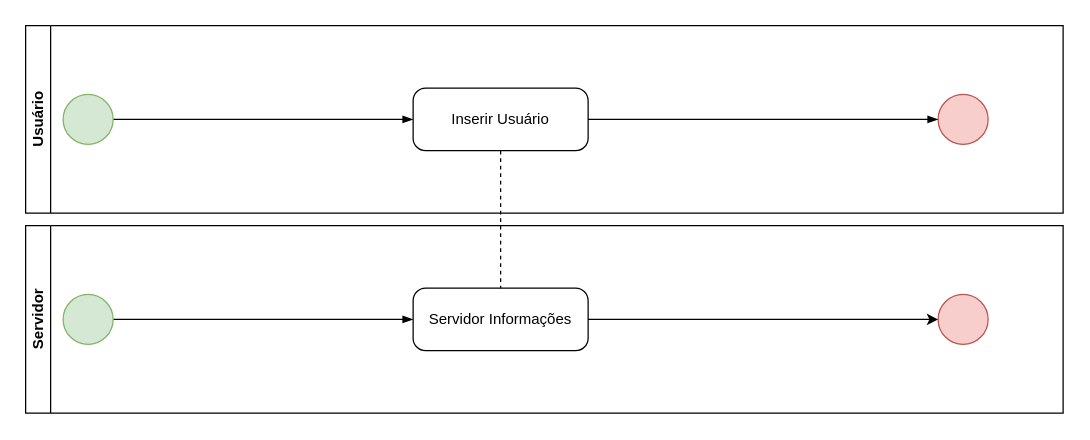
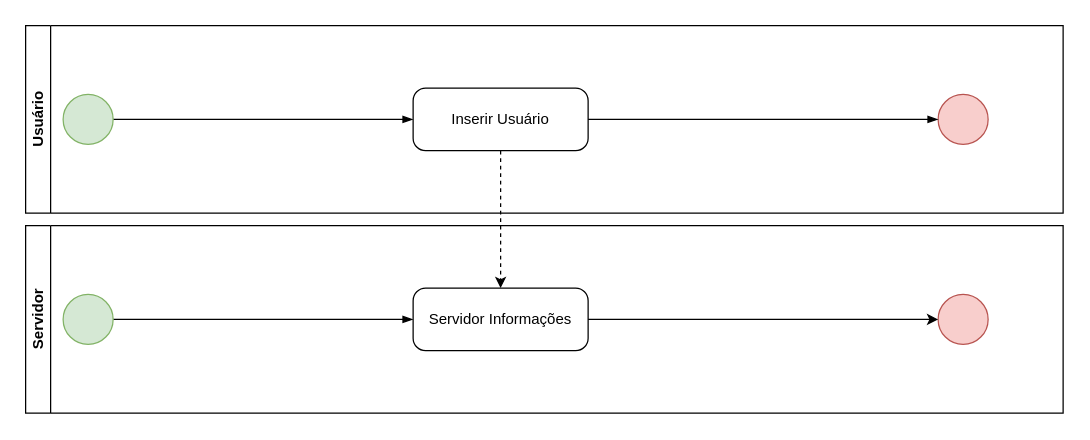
(501, 281) -> (501, 278)
